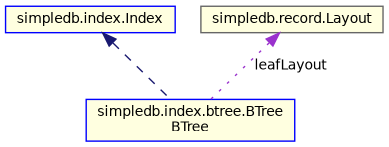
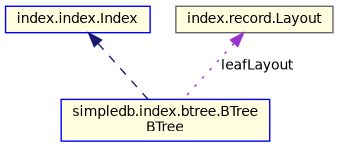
(90, 19) -> (78, 19)
(292, 19) -> (254, 19)
